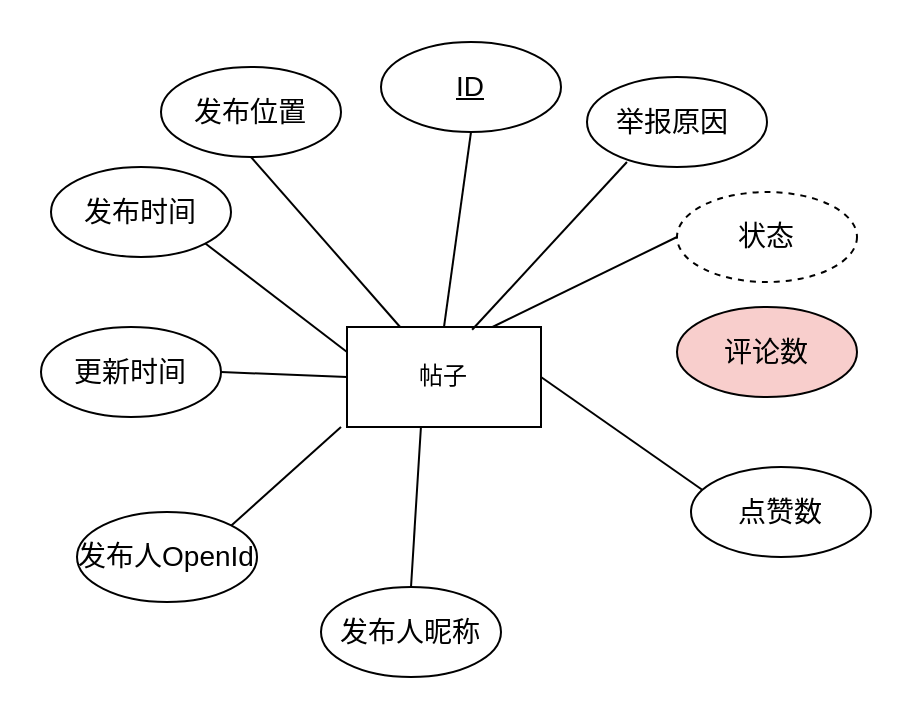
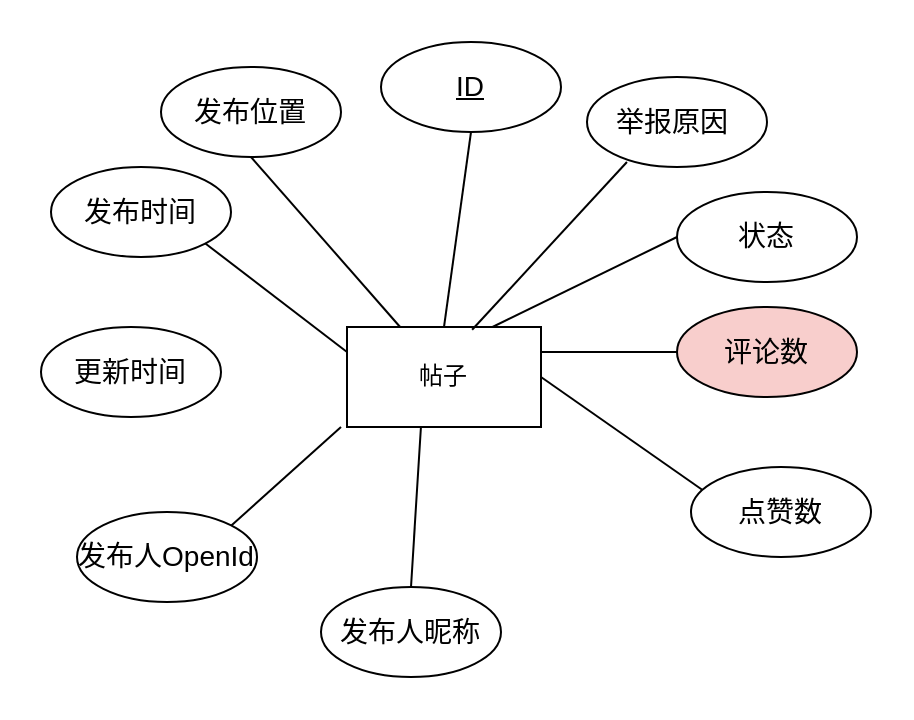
(767, 237) -> (767, 237)
none -> (609, 352)
(284, 375) -> none
